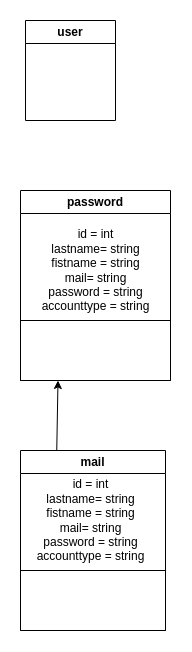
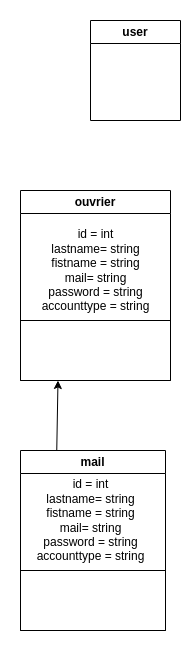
(71, 71) -> (136, 71)
(96, 203) -> (96, 203)
